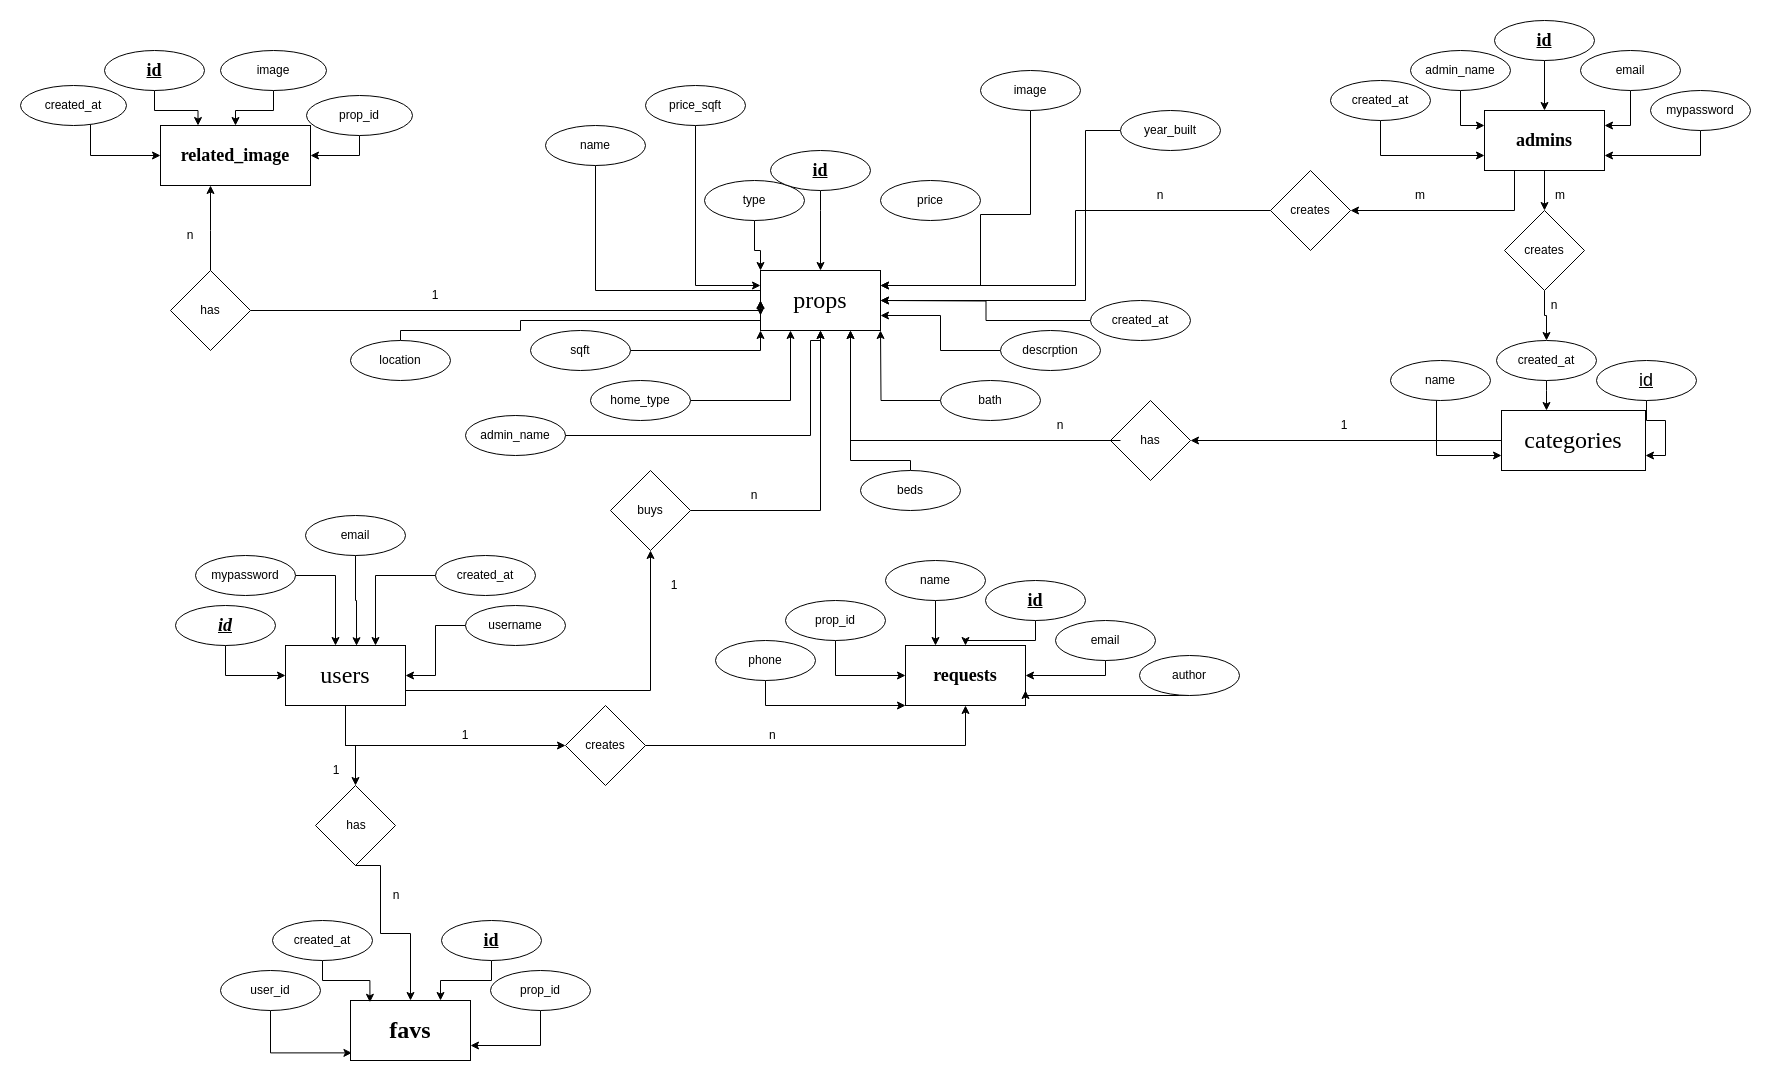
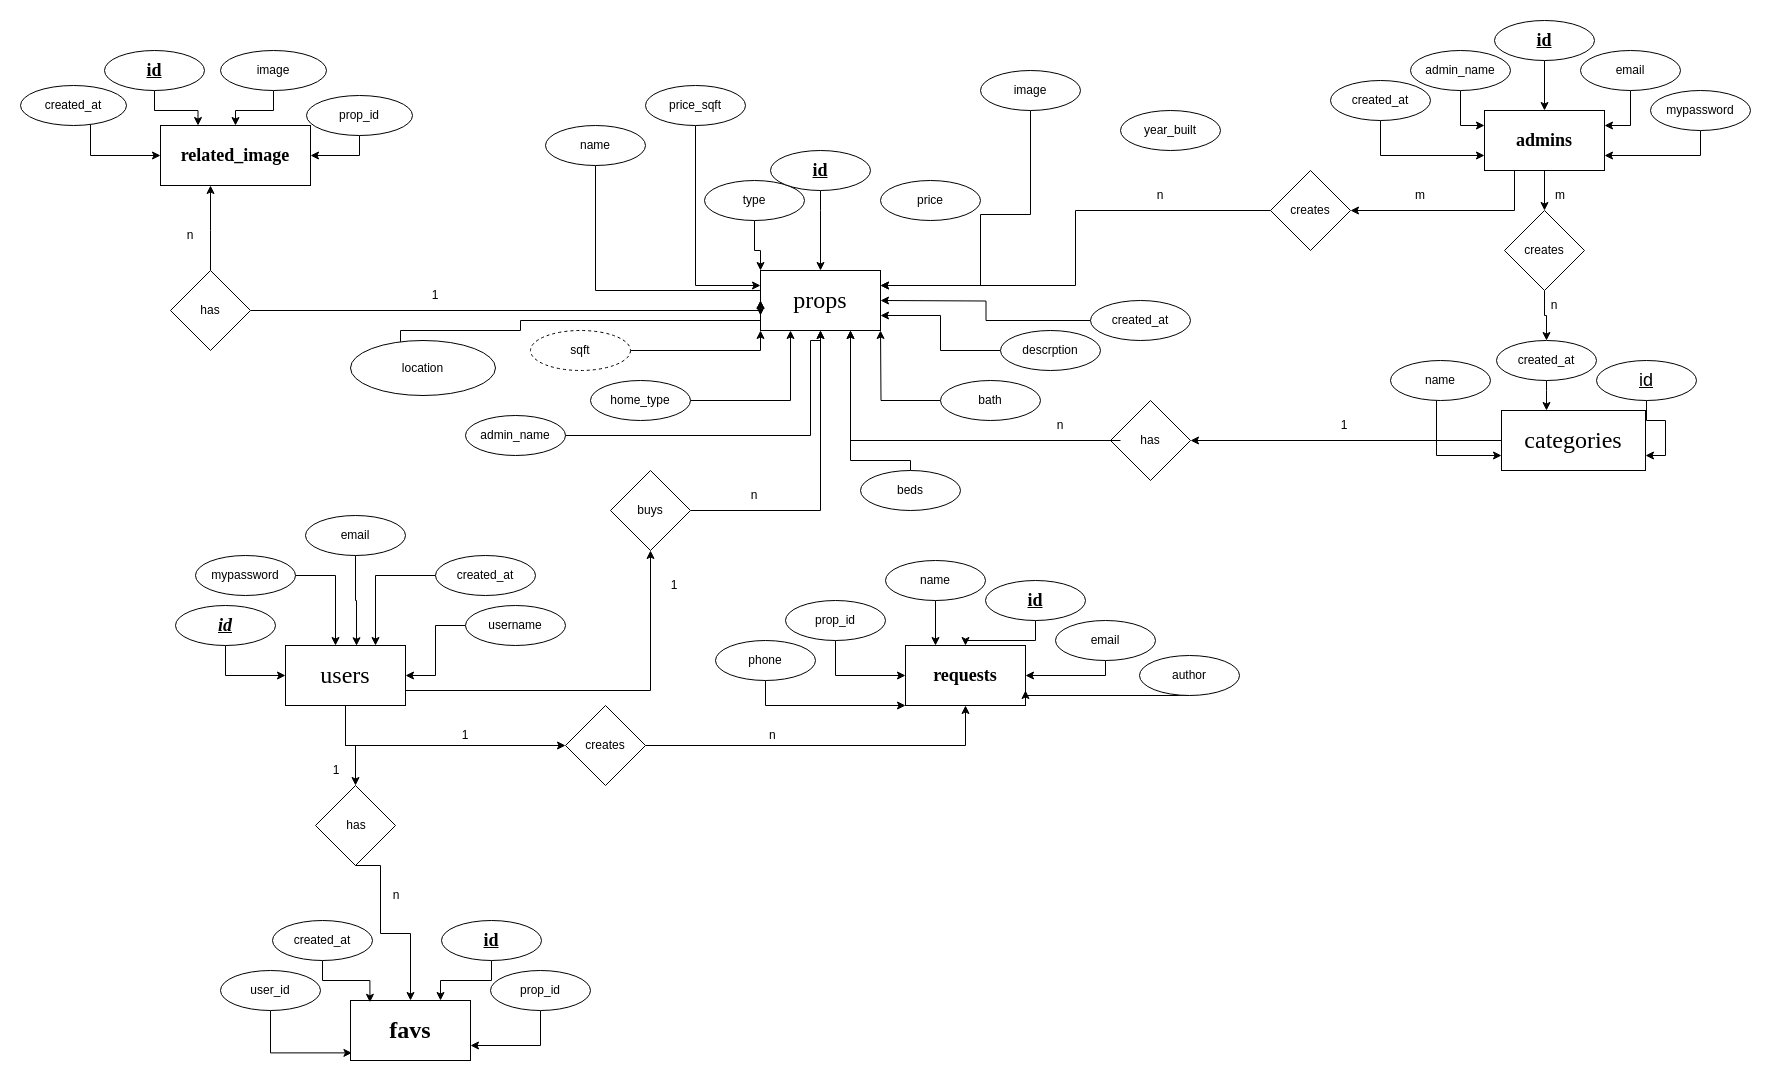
(1086, 247) -> none
(581, 351) -> (581, 351)
(401, 361) -> (423, 368)
